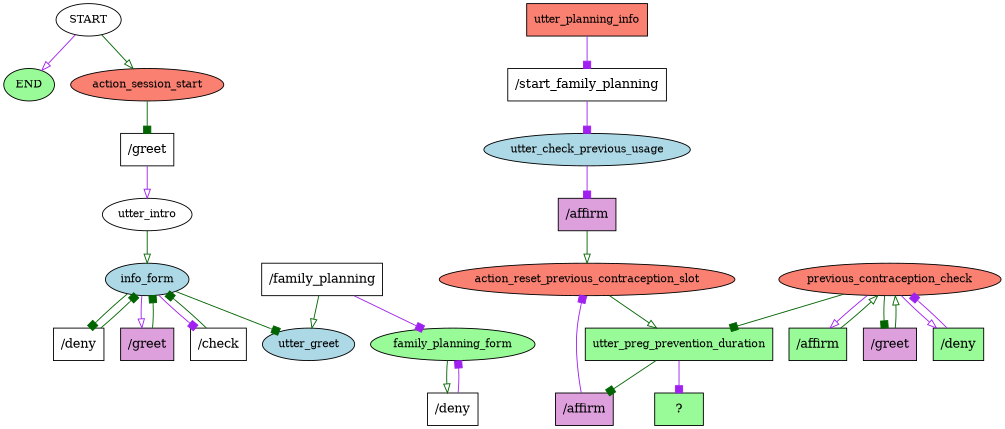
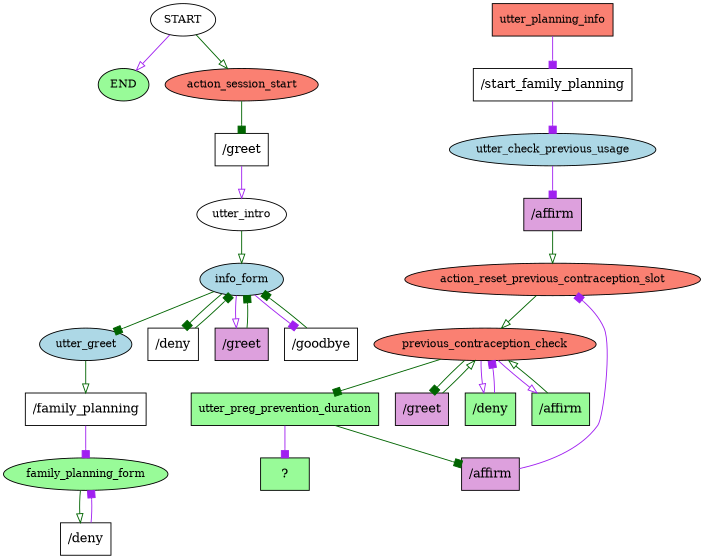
(316, 307) -> (86, 372)
(629, 309) -> (522, 309)
(218, 344) -> (321, 344)
